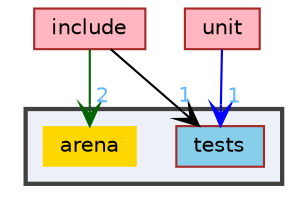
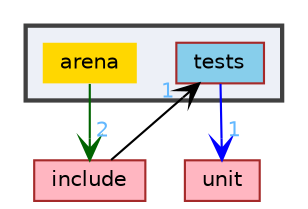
(90, 77) -> (90, 114)
(221, 77) -> (221, 114)
